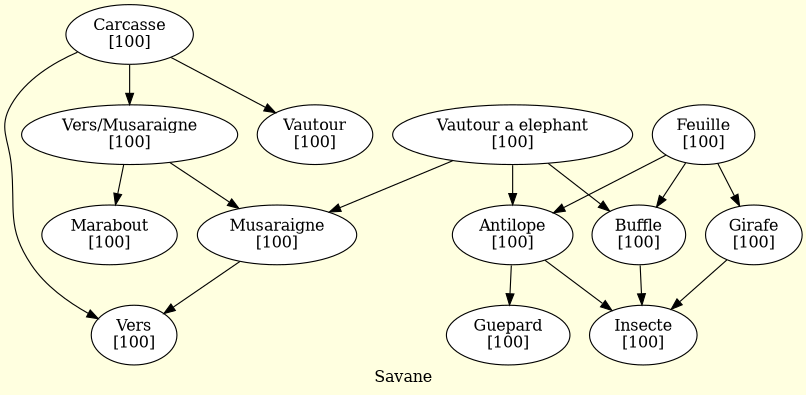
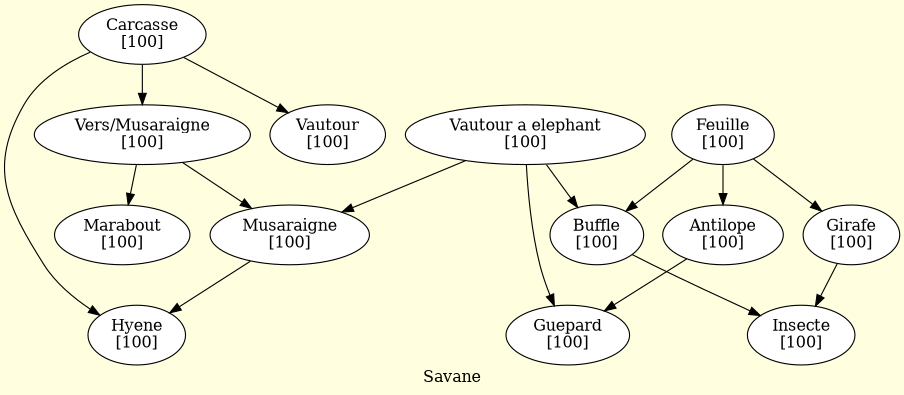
(513, 179) -> (533, 231)
(574, 282) -> none
(134, 335) -> (137, 335)
